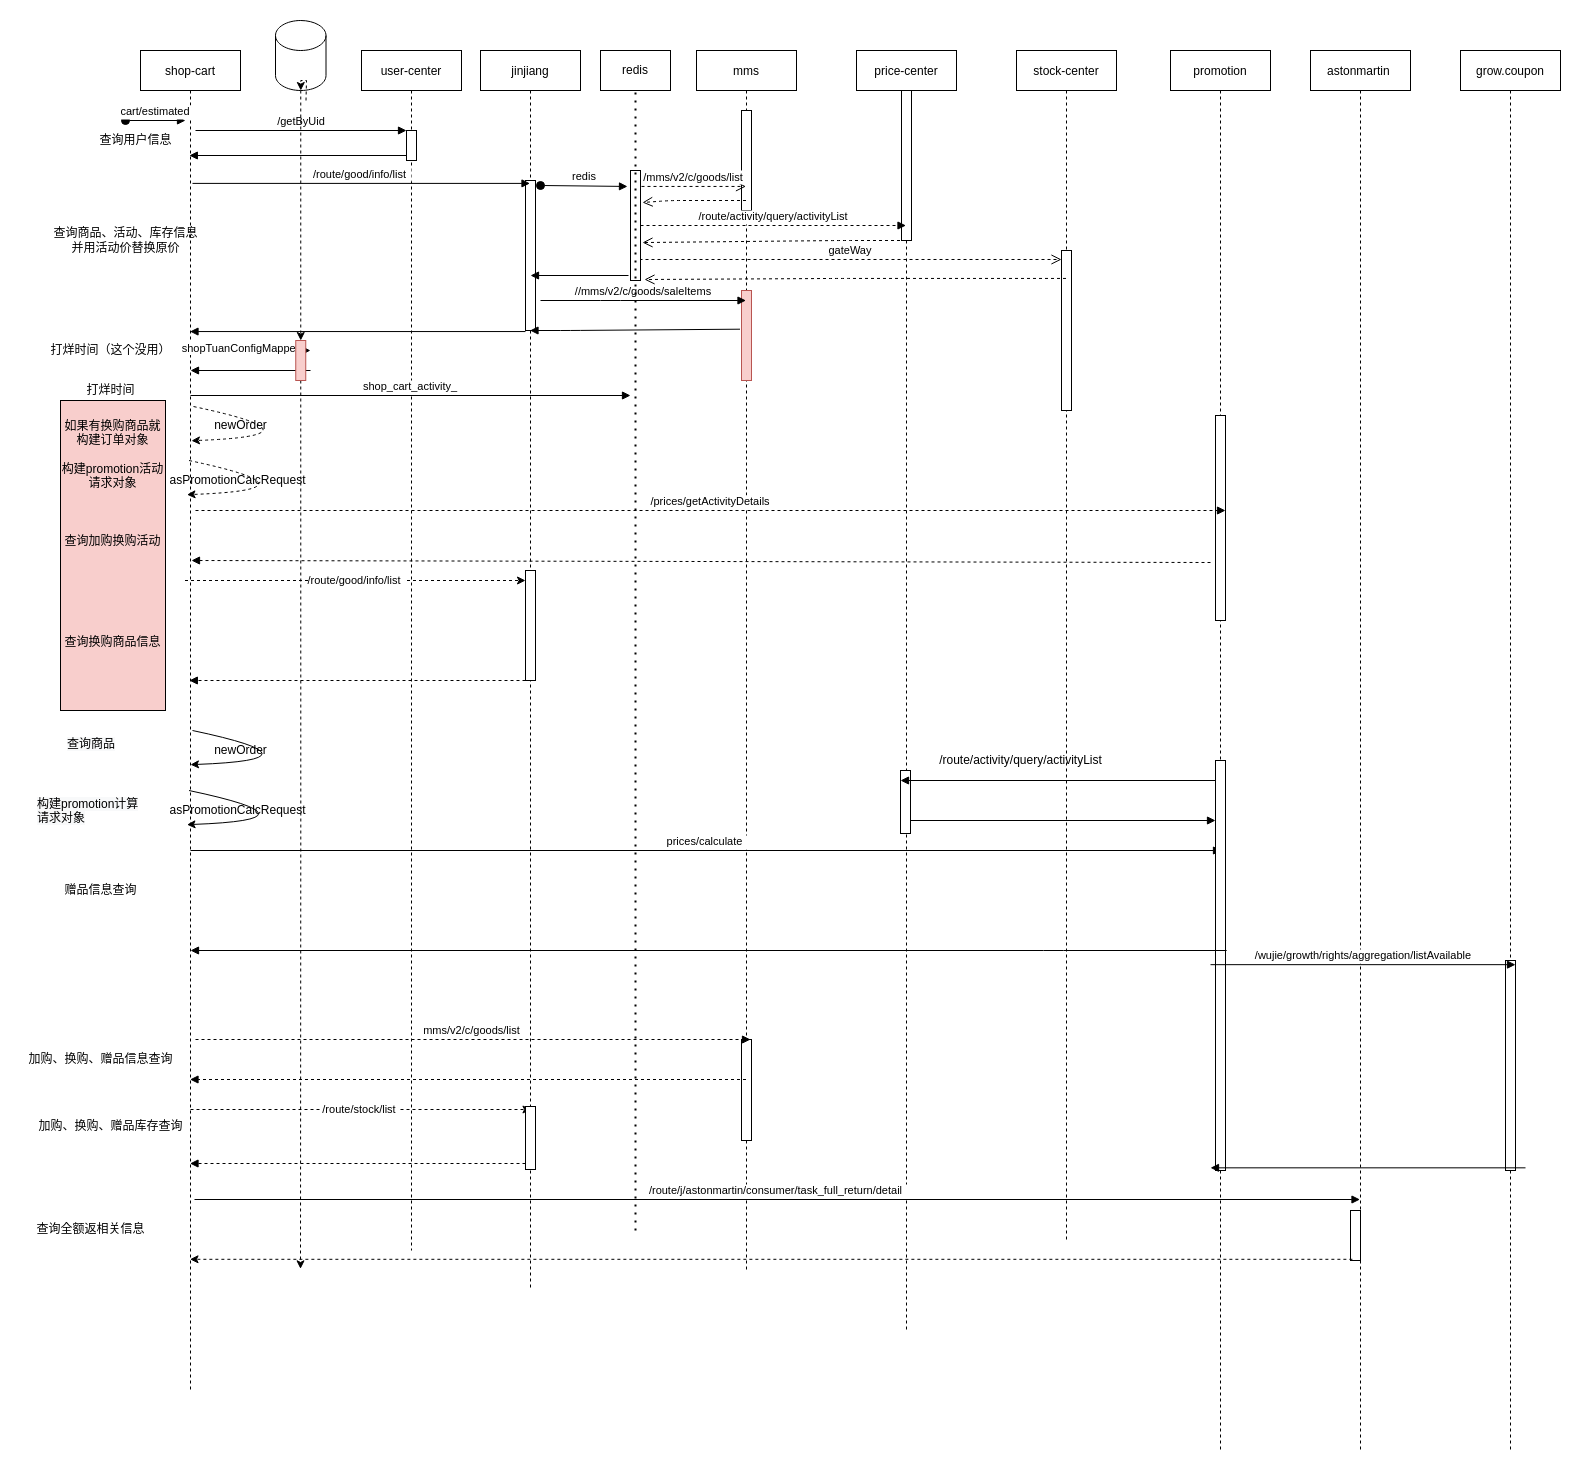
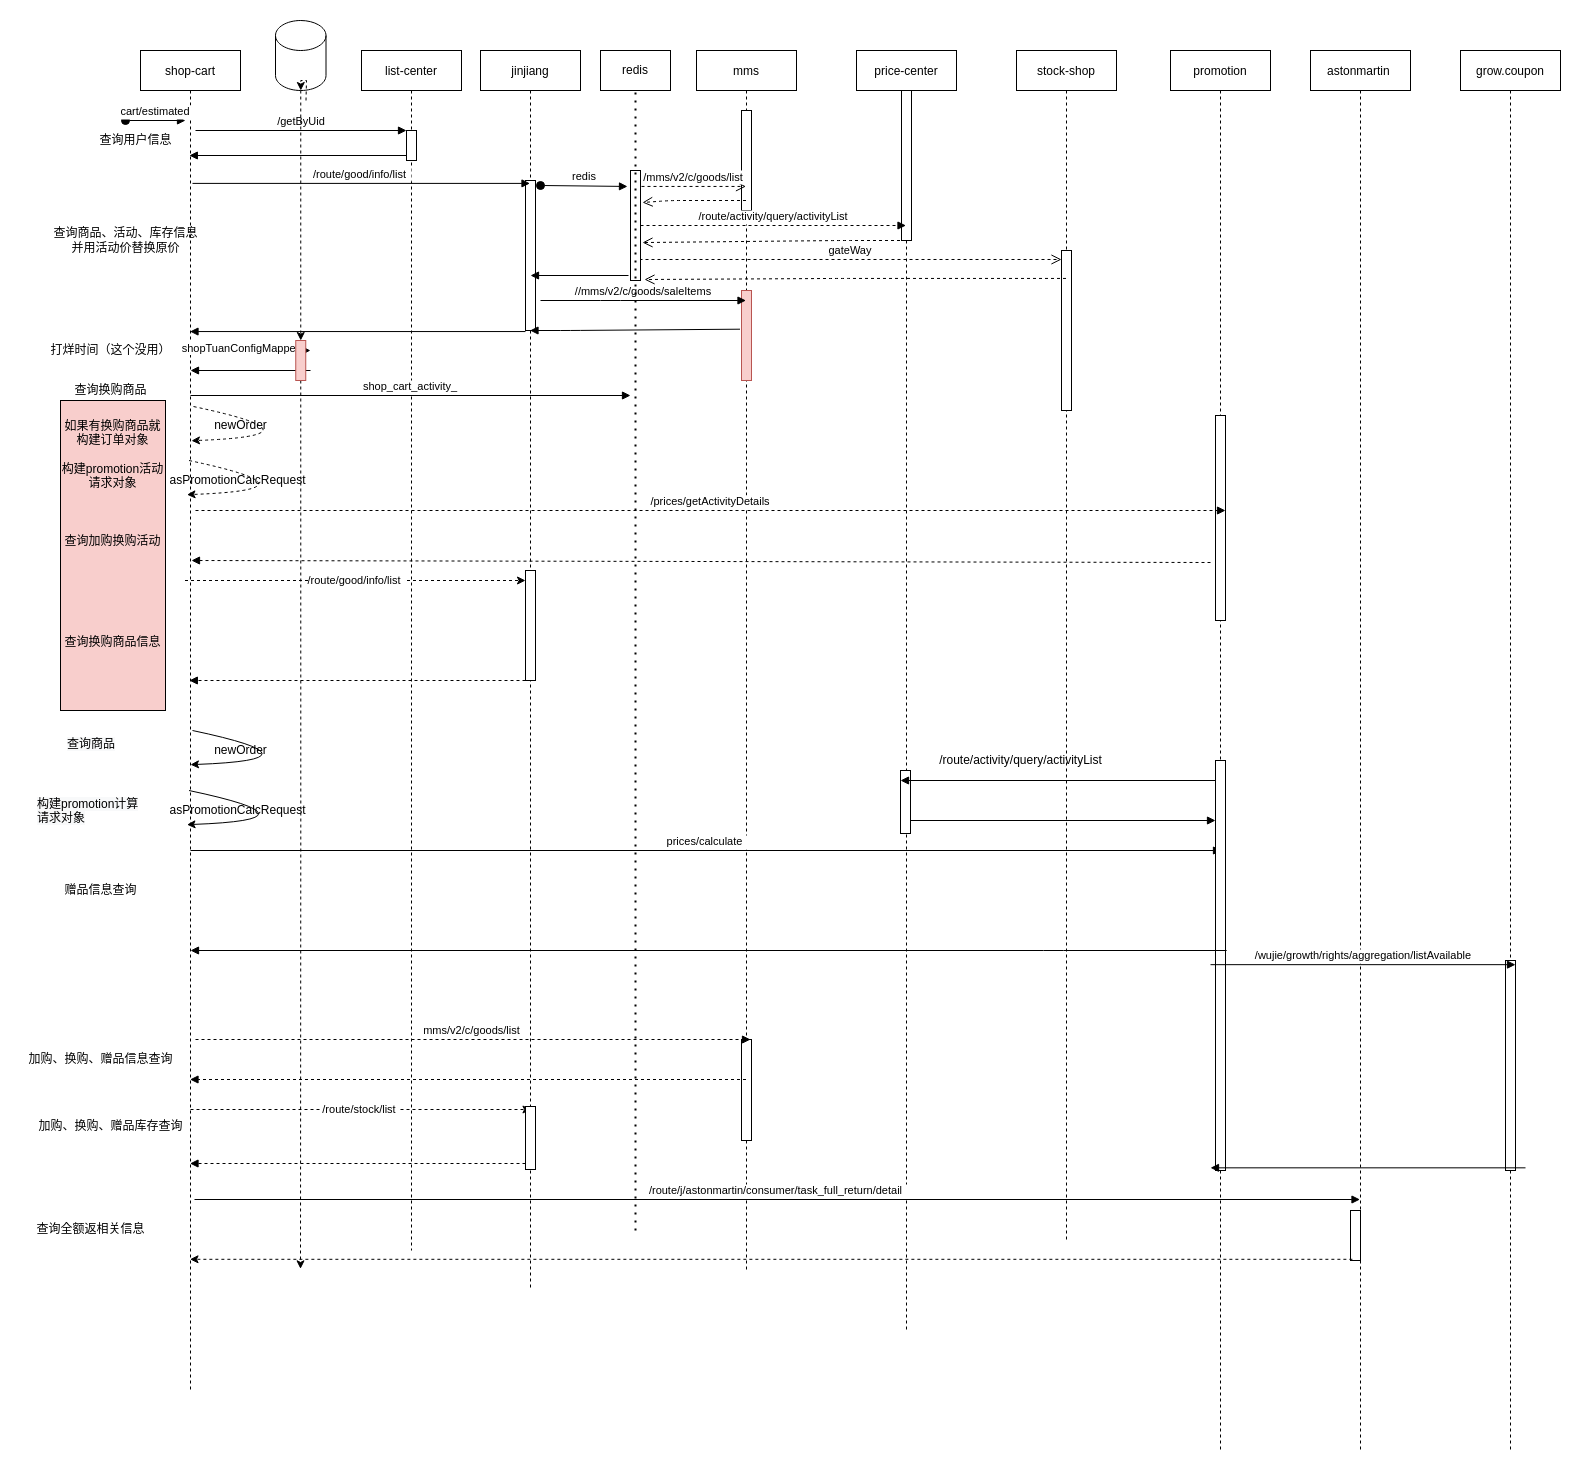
(411, 71) -> (411, 71)
(1066, 71) -> (1066, 71)
(111, 391) -> (111, 391)
